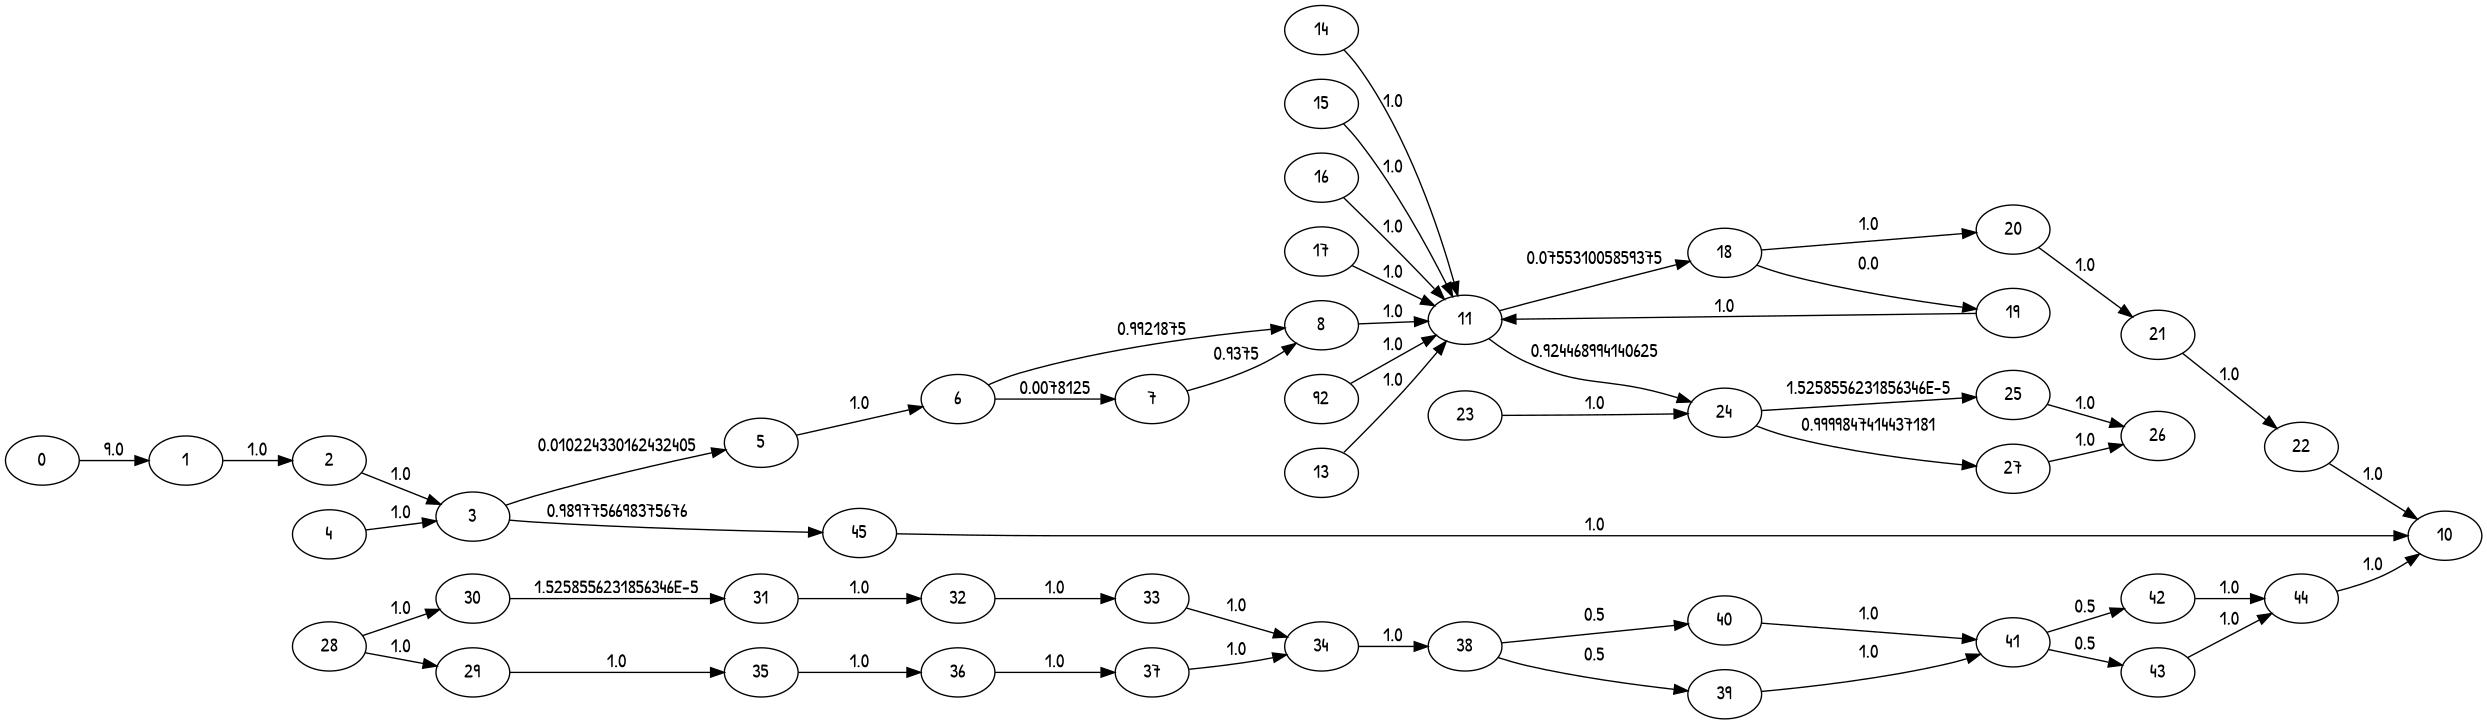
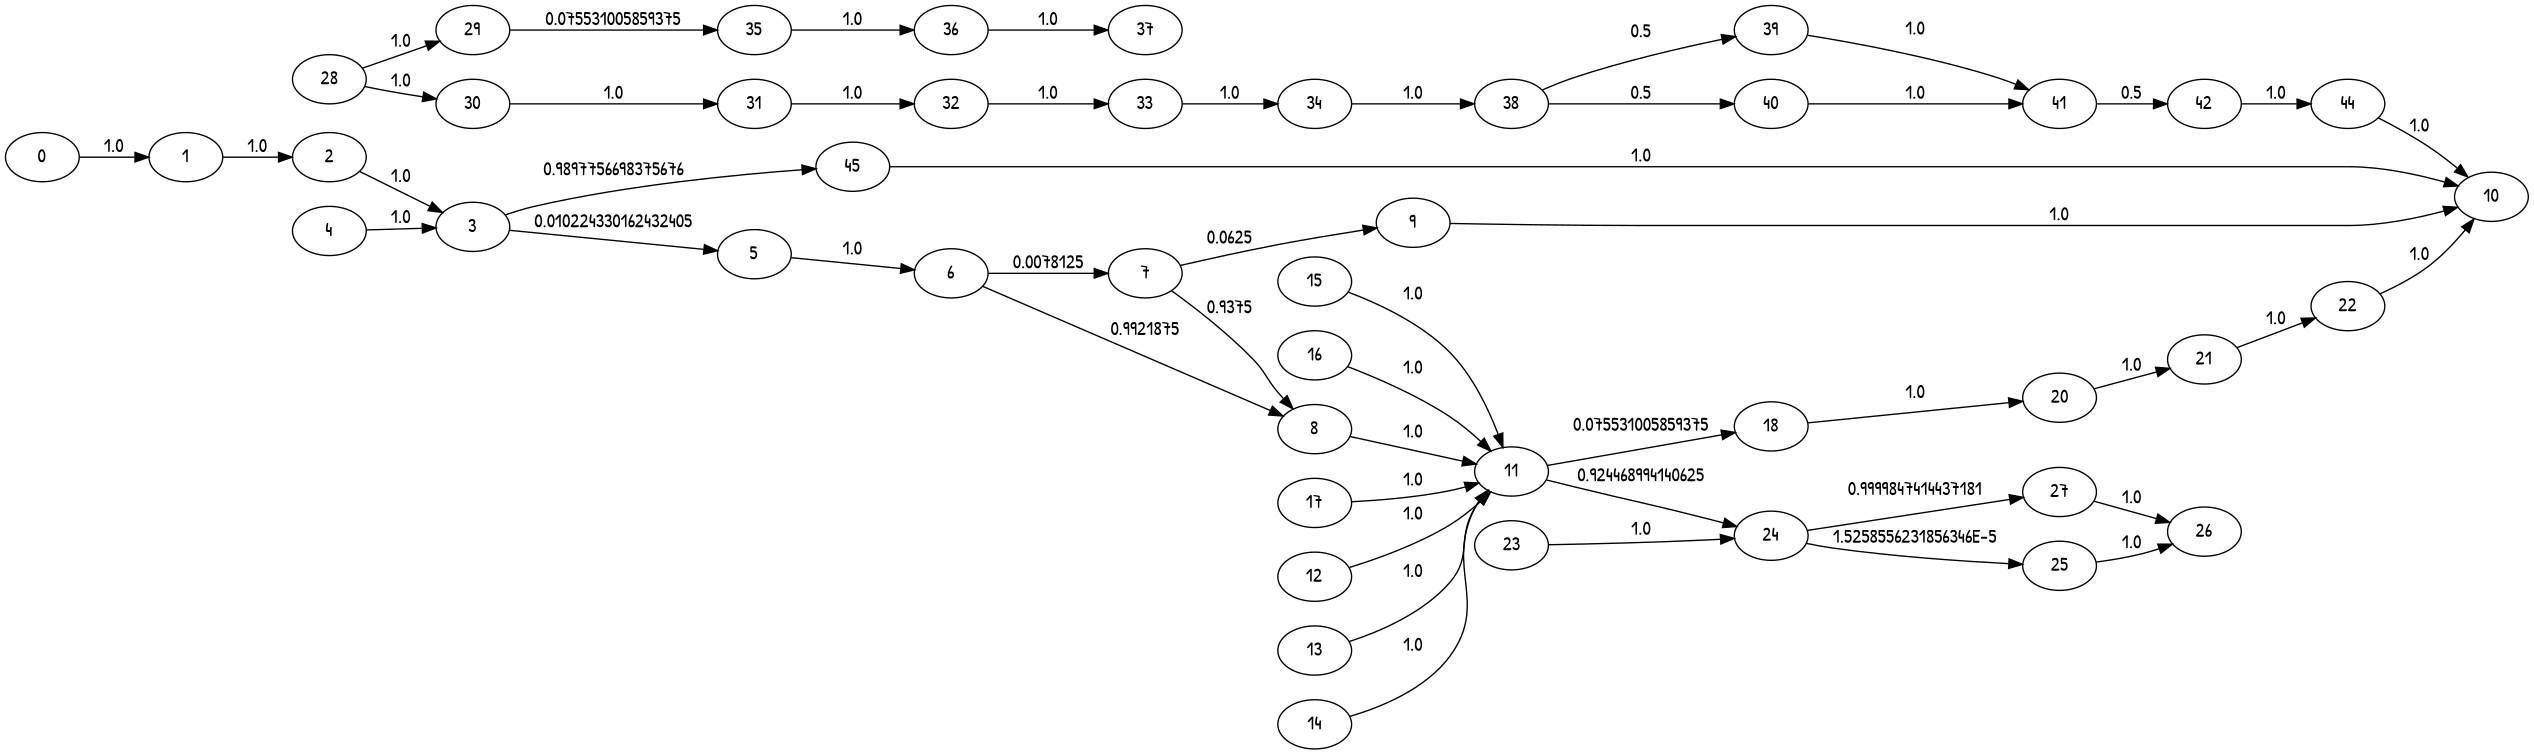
none -> (1413, 223)
(2013, 313) -> none
(1322, 399) -> (1315, 577)
(114, 450) -> (114, 147)
(617, 588) -> (614, 94)
(617, 662) -> (614, 20)
(1231, 664) -> none
(2158, 672) -> none
